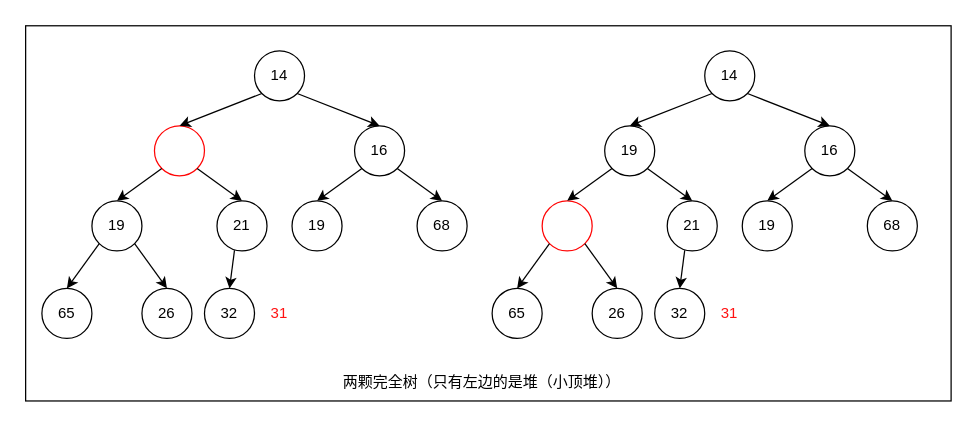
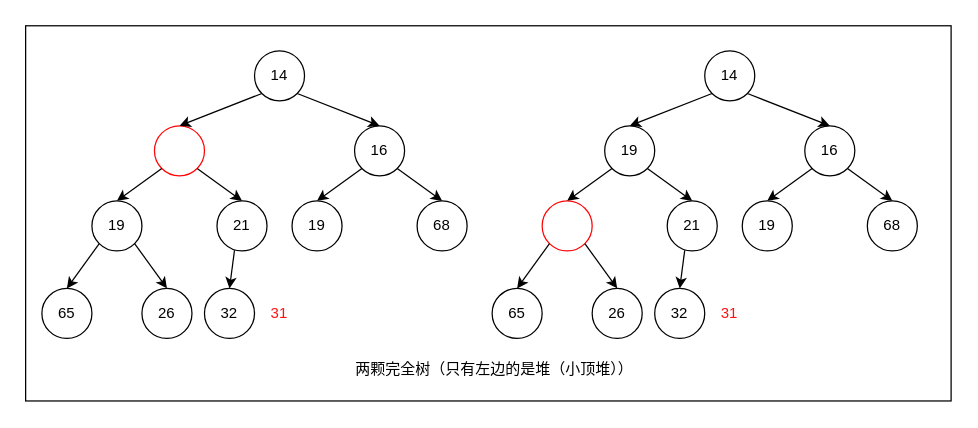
(482, 382) -> (494, 369)
